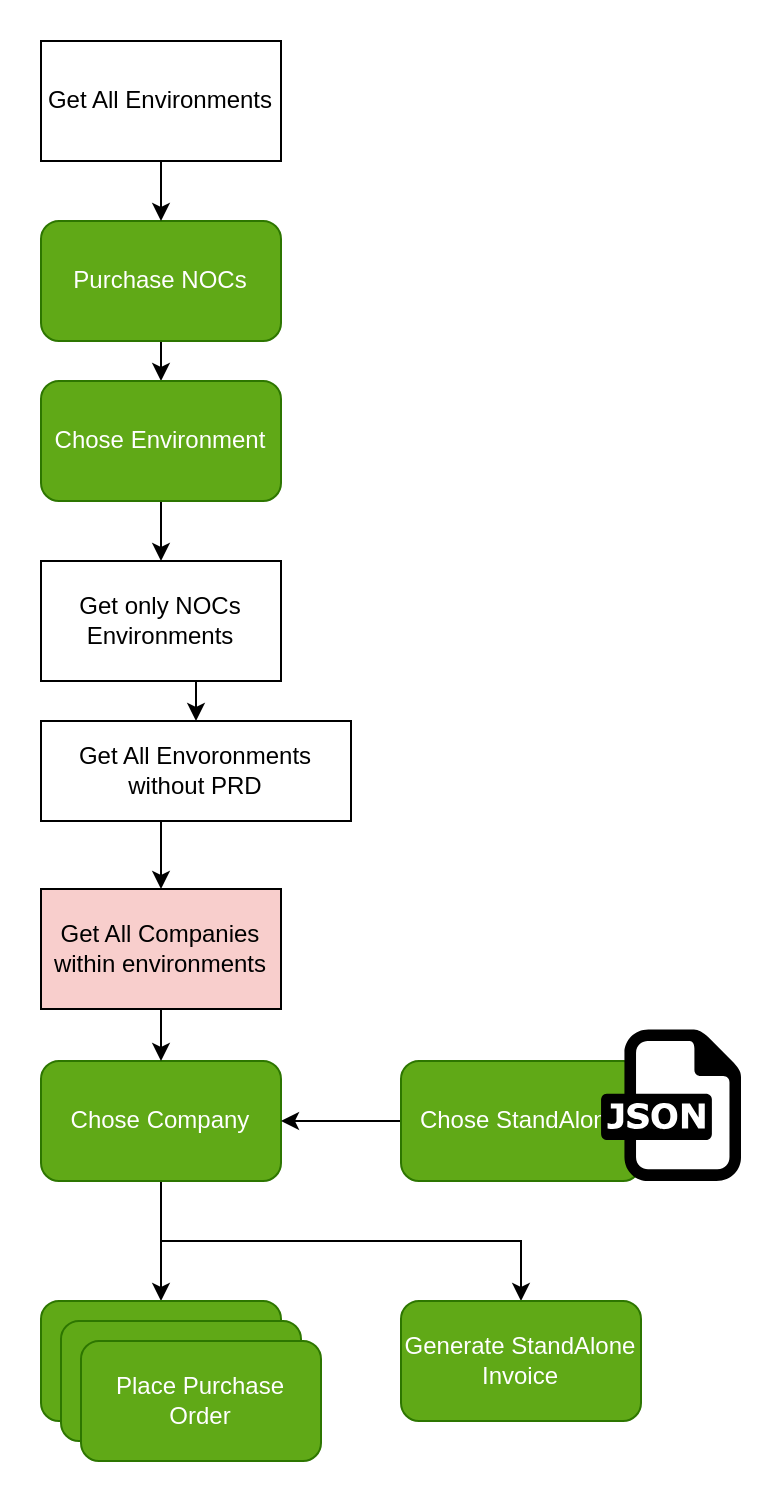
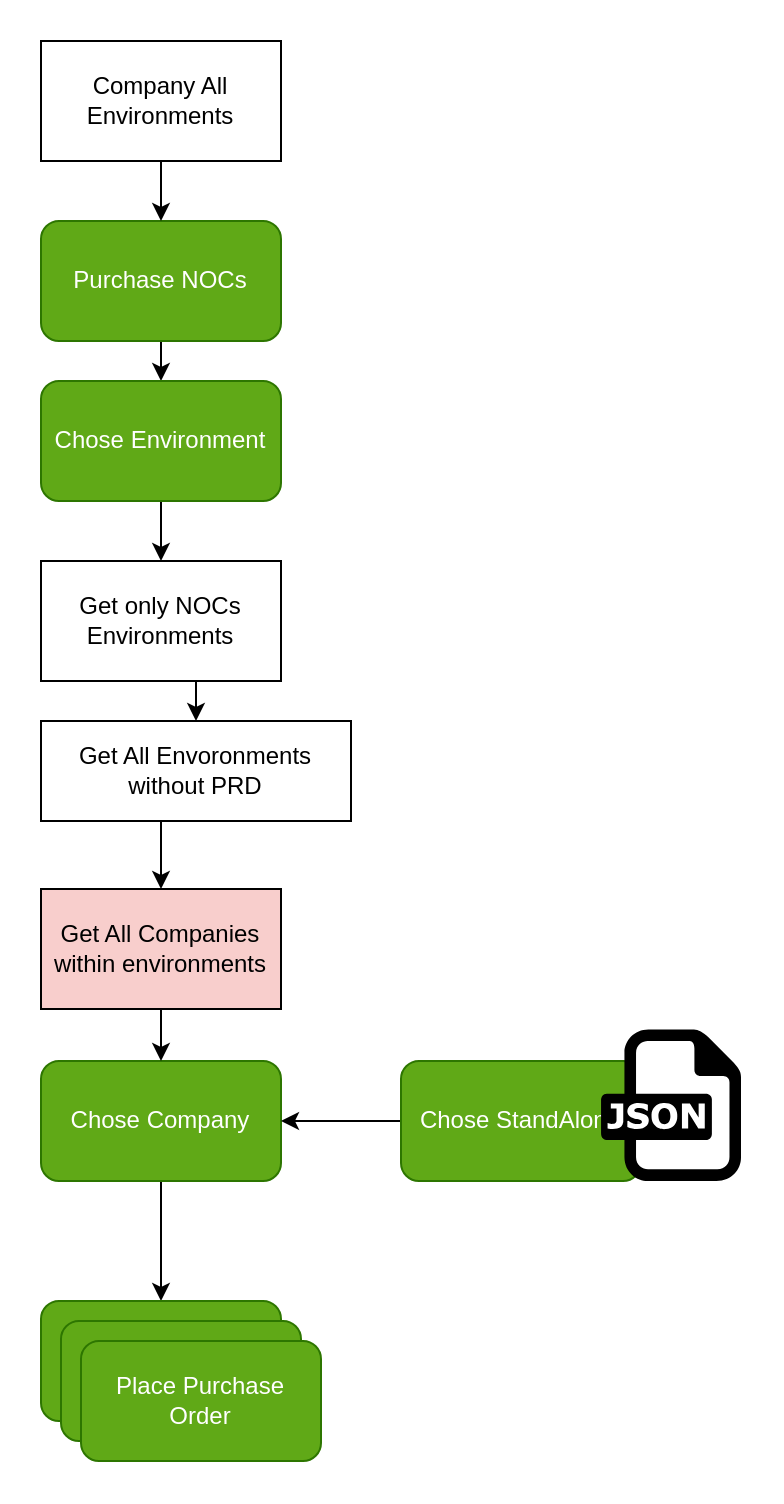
(161, 101) -> (161, 101)
(366, 1241) -> none
(521, 1361) -> none
